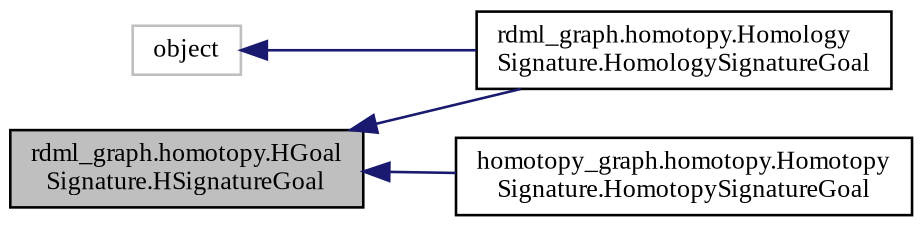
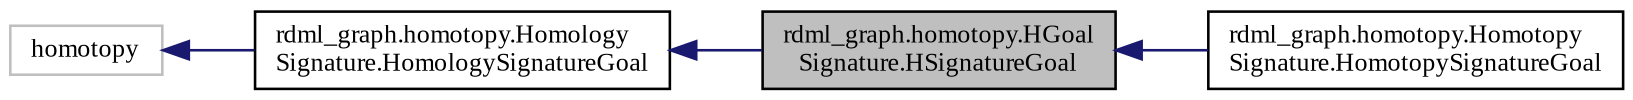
(187, 50) -> (86, 50)
(448, 106) -> (729, 50)
(684, 176) -> (1416, 50)
